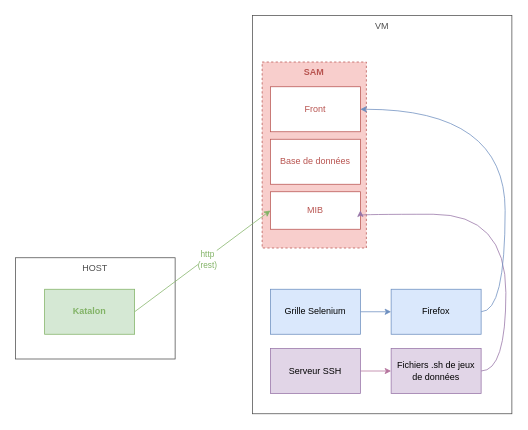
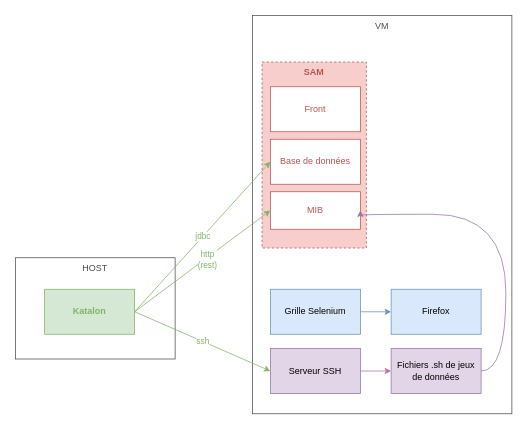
(458, 127) -> none
none -> (205, 234)
none -> (201, 340)
